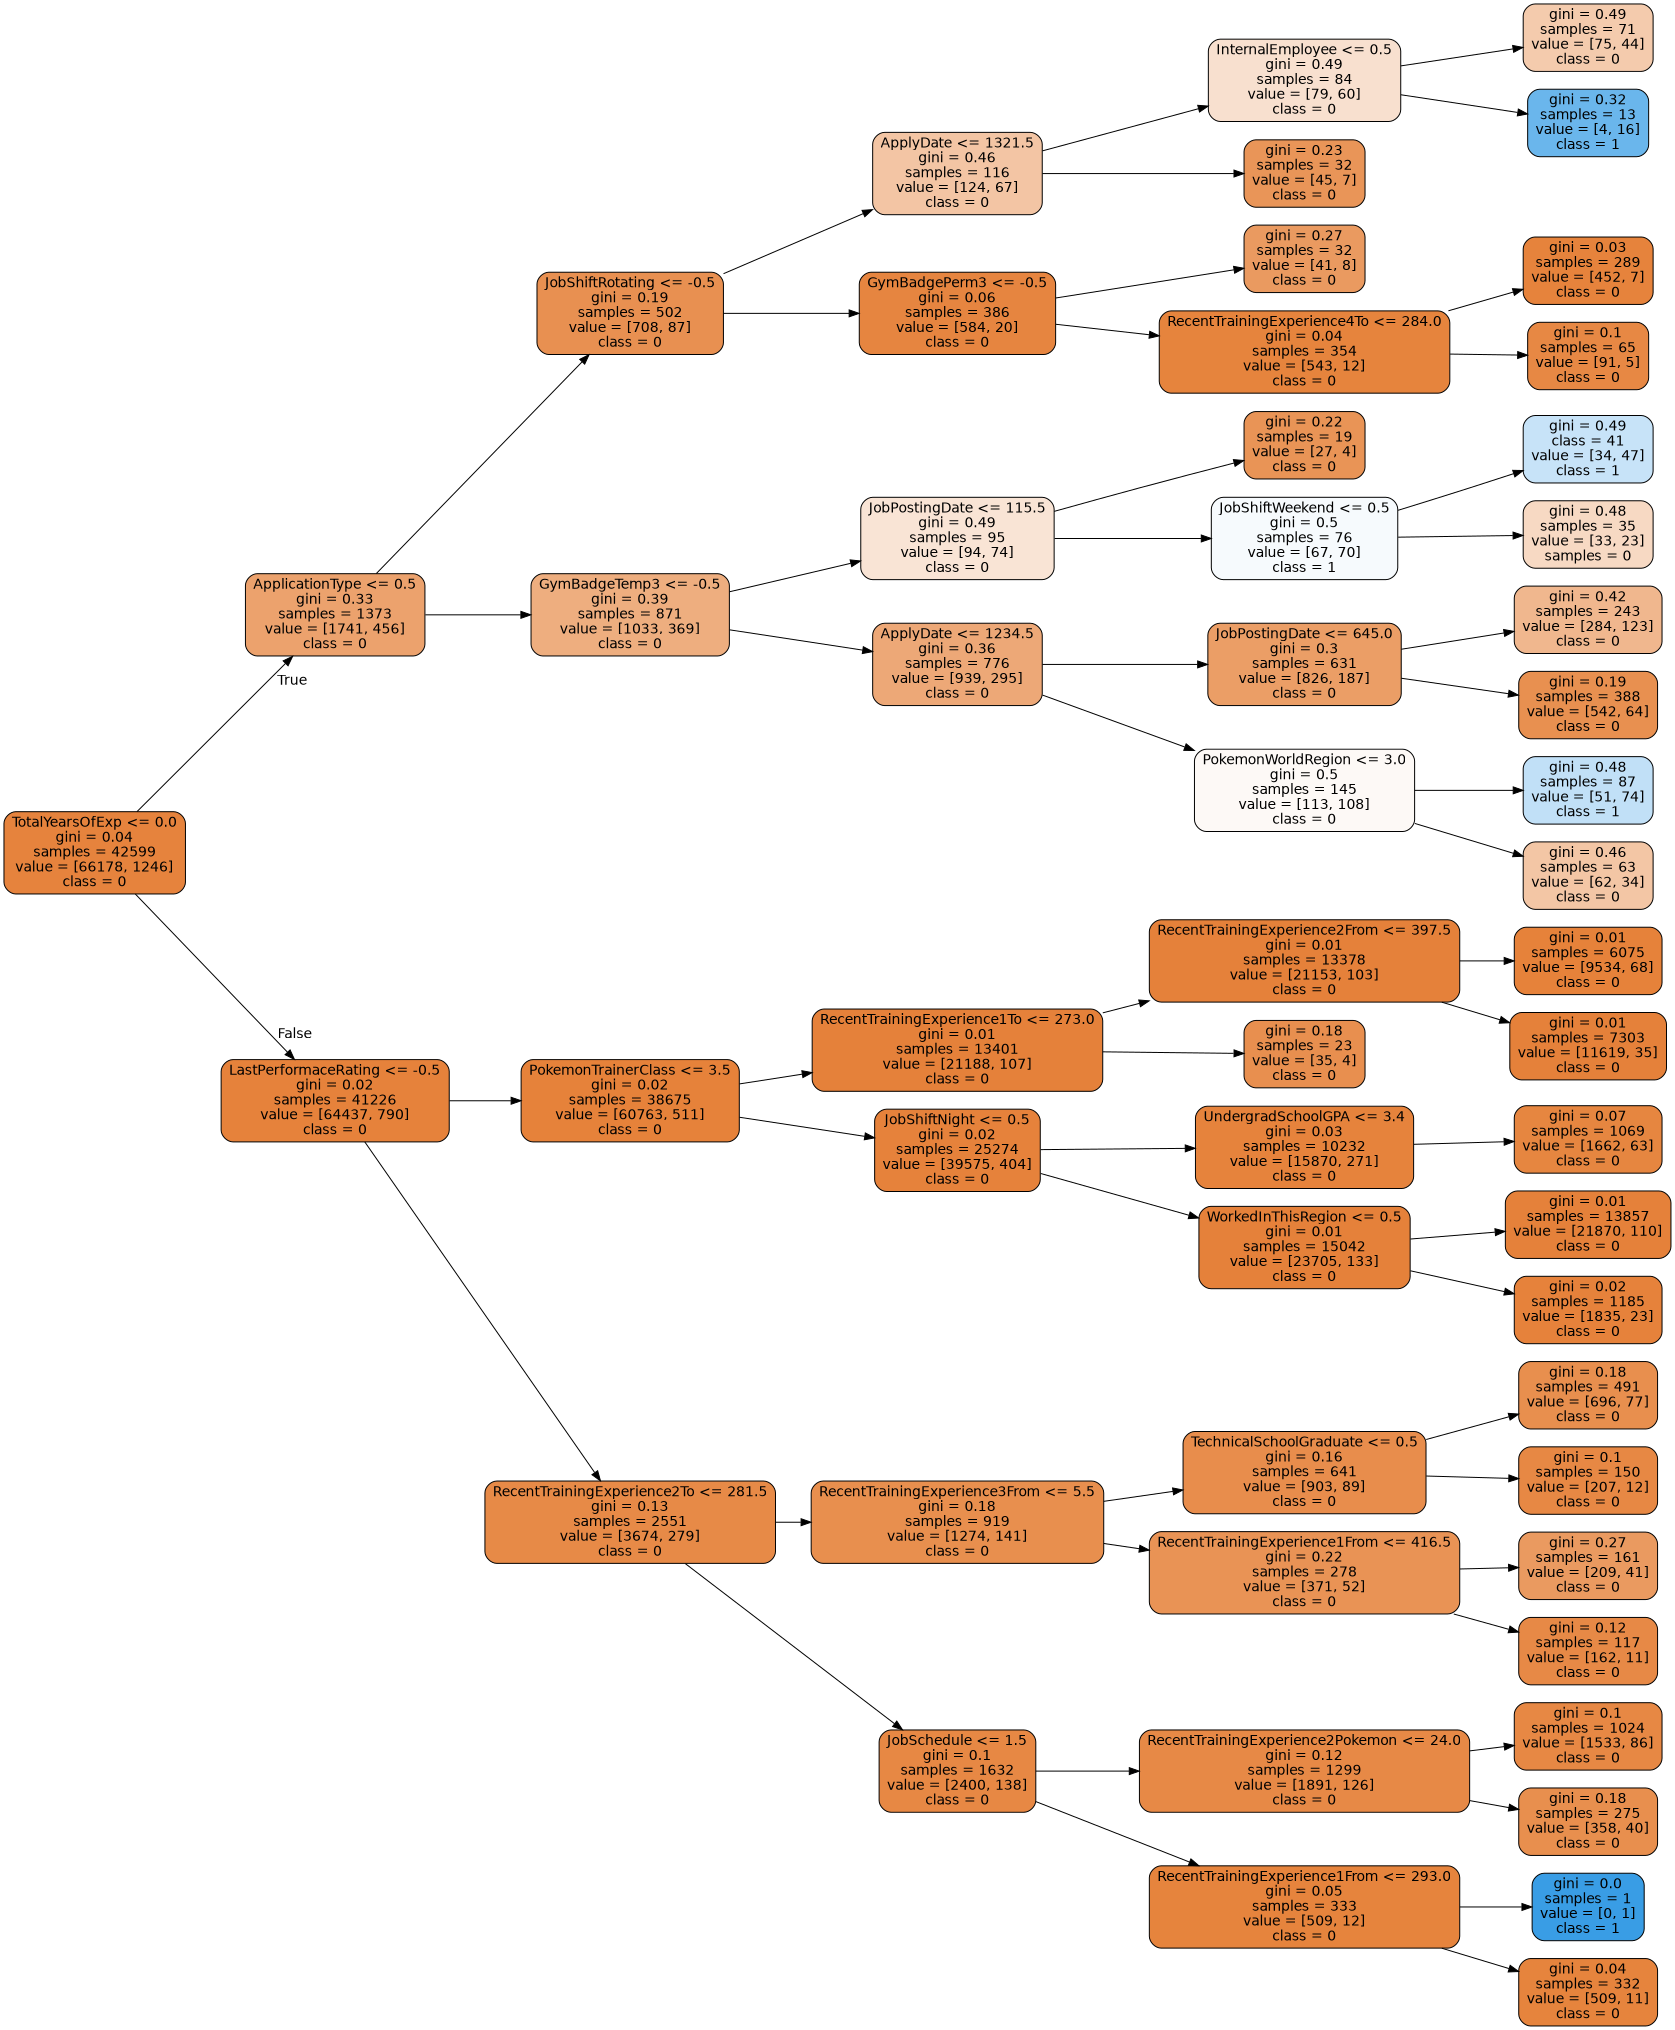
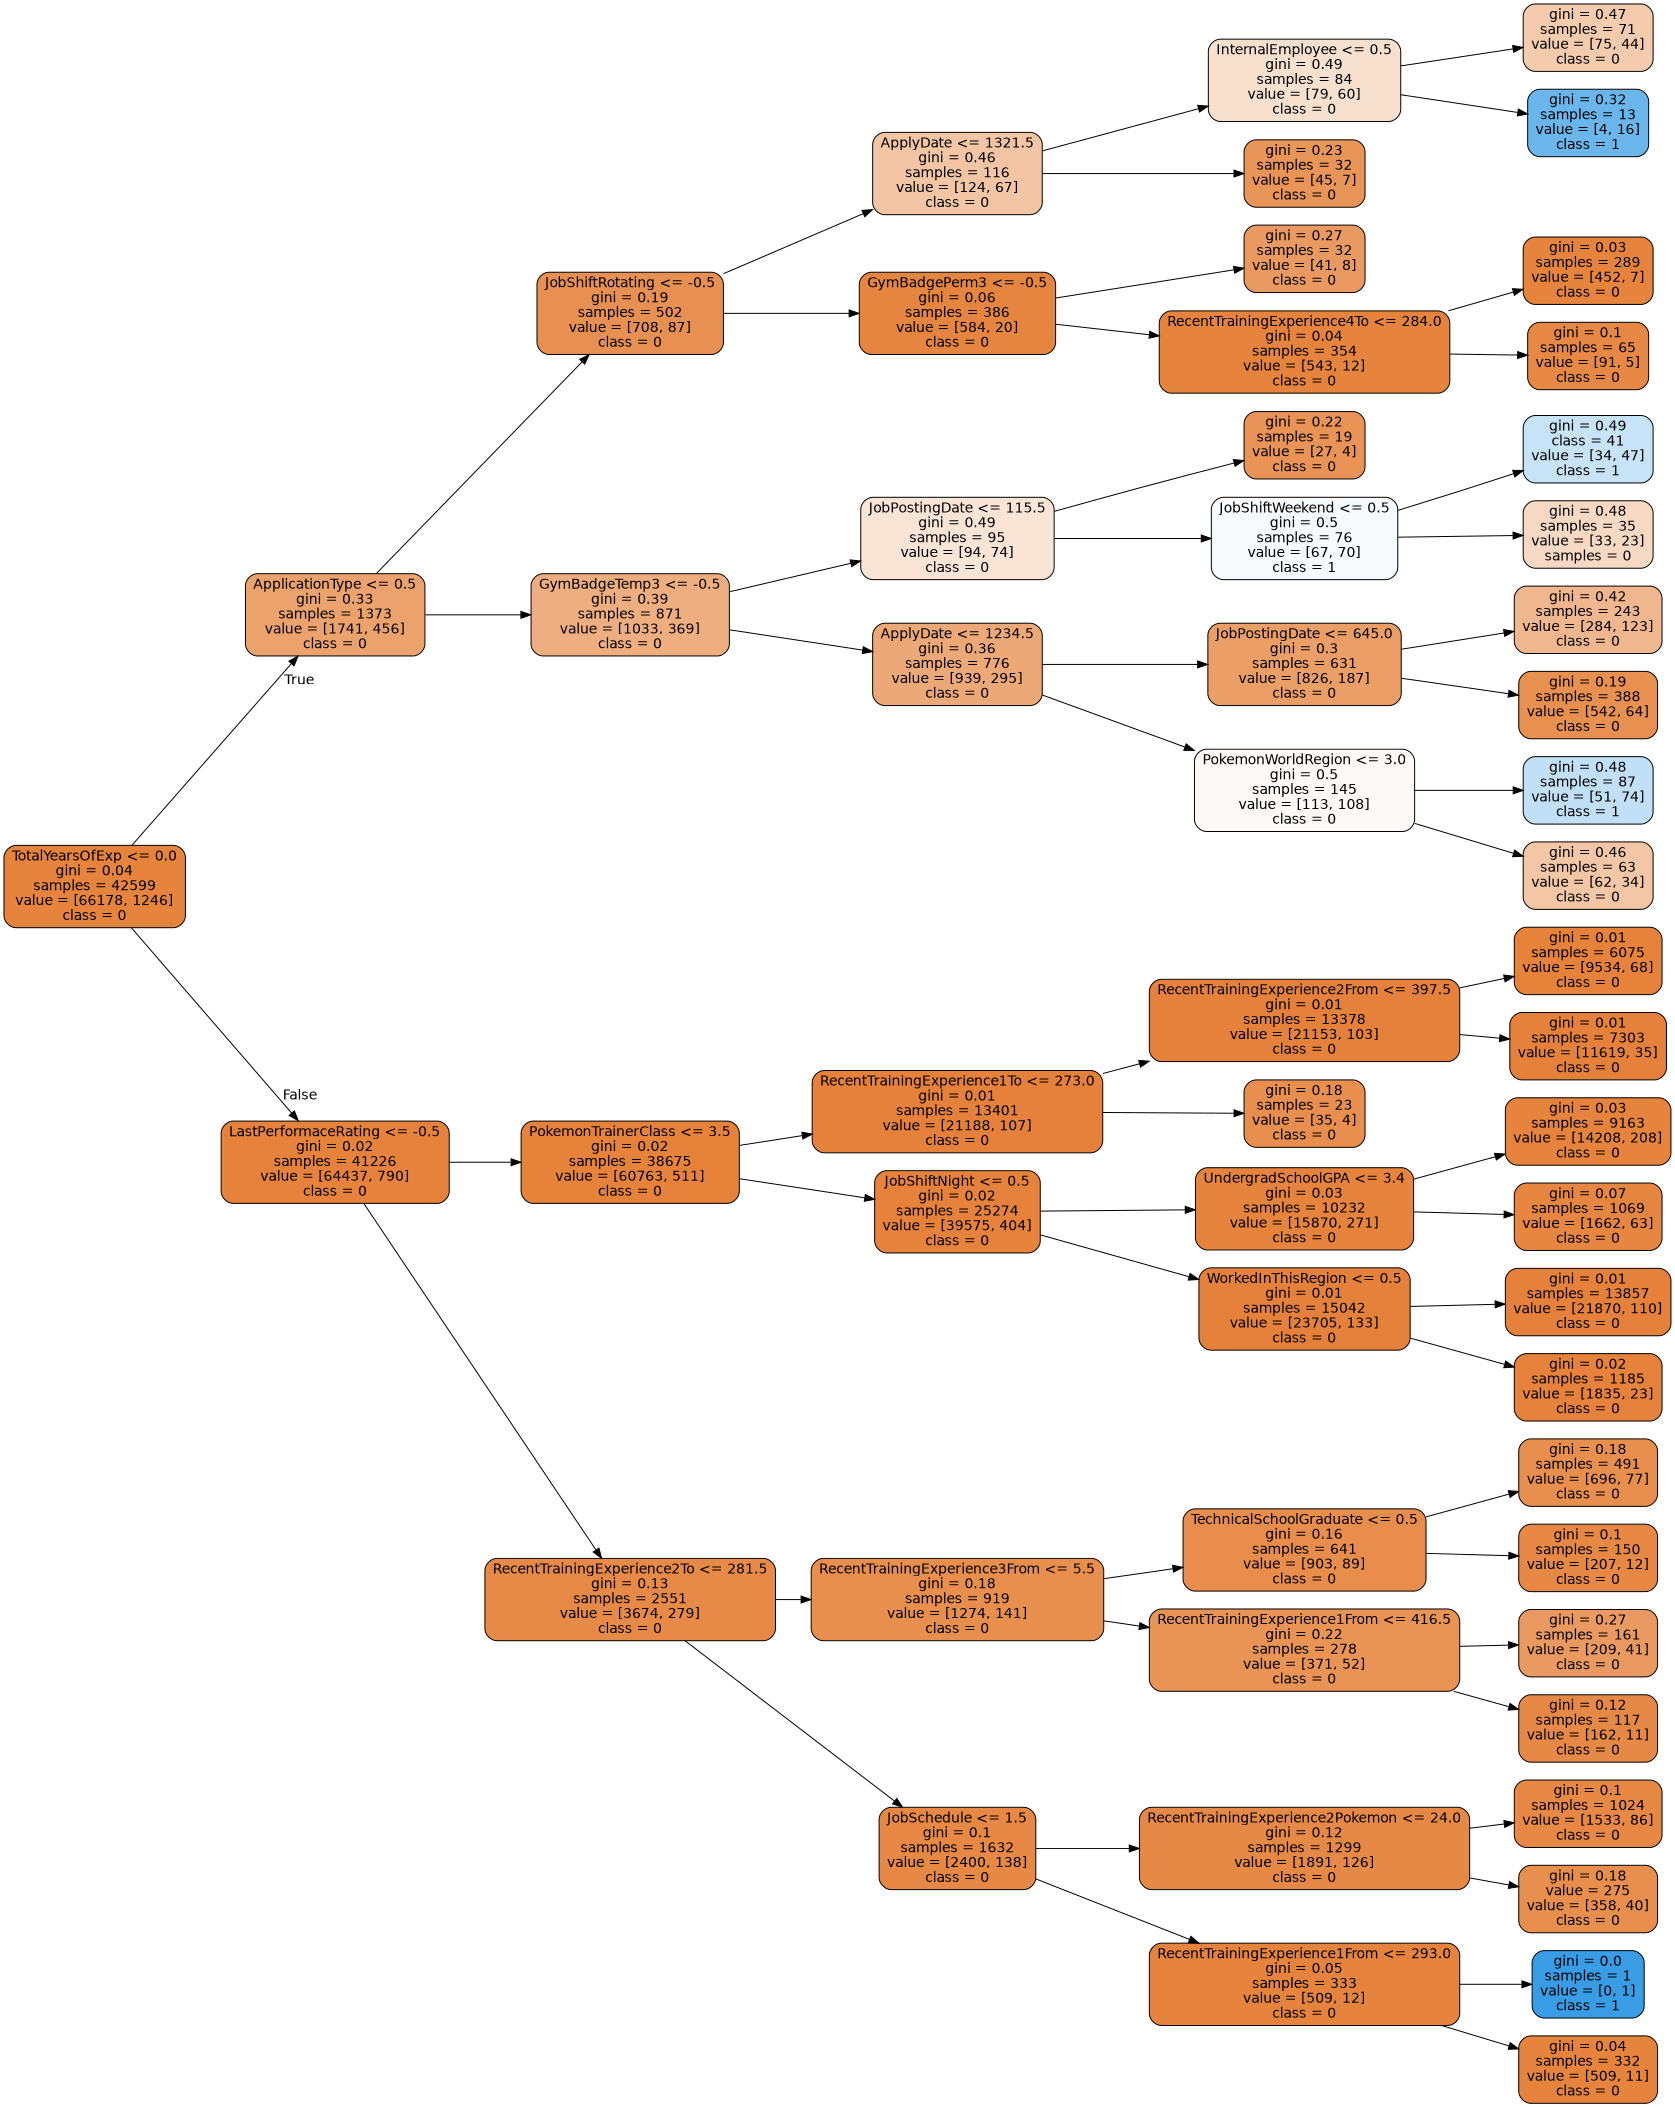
(1588, 38) -> (1588, 38)
none -> (1588, 1131)
(1588, 1822) -> (1588, 1899)
